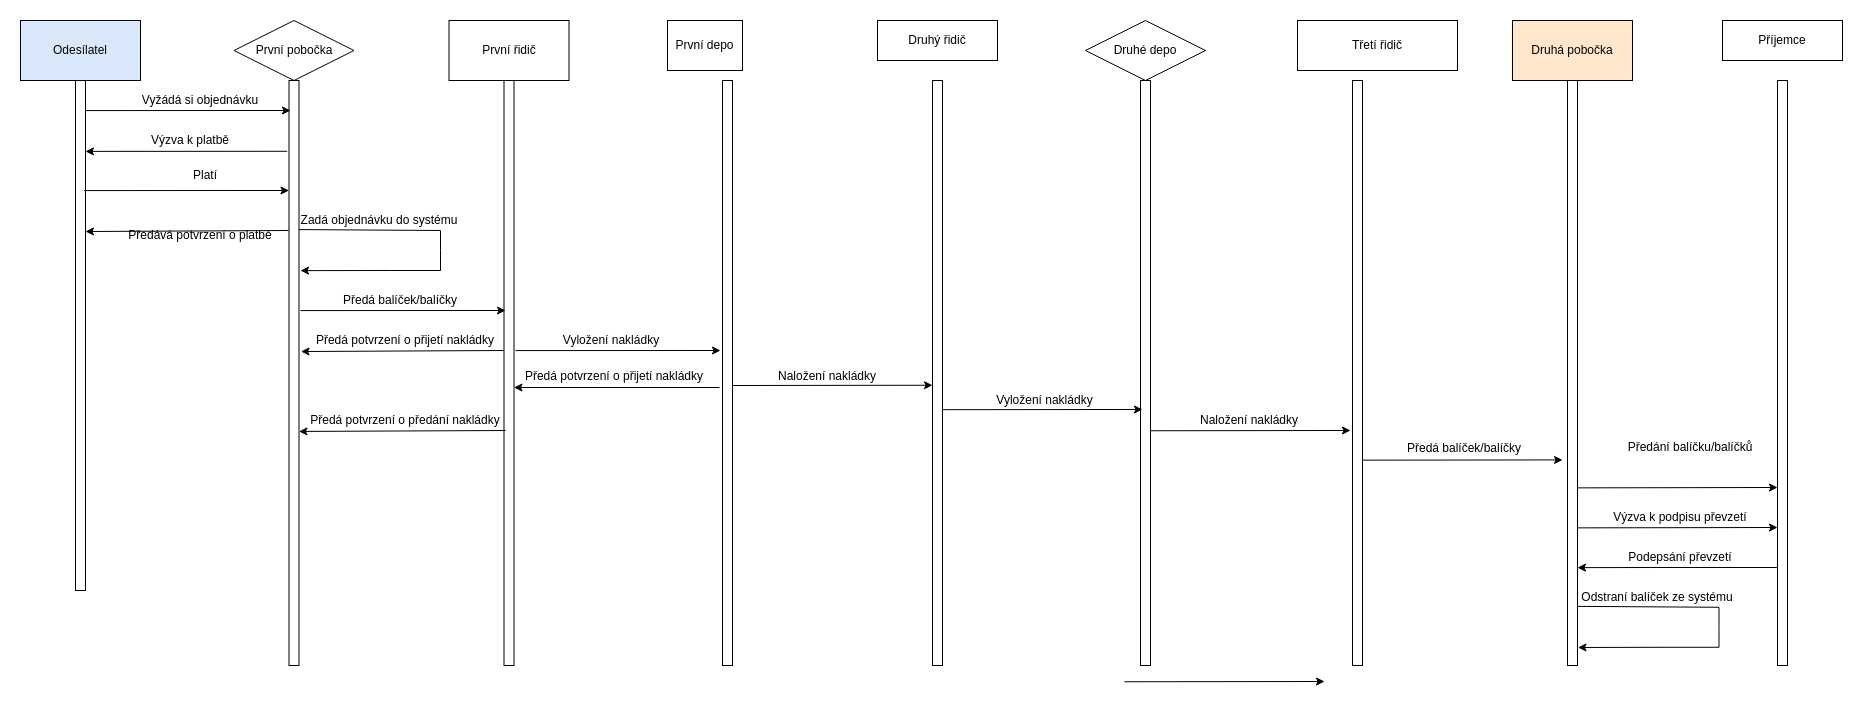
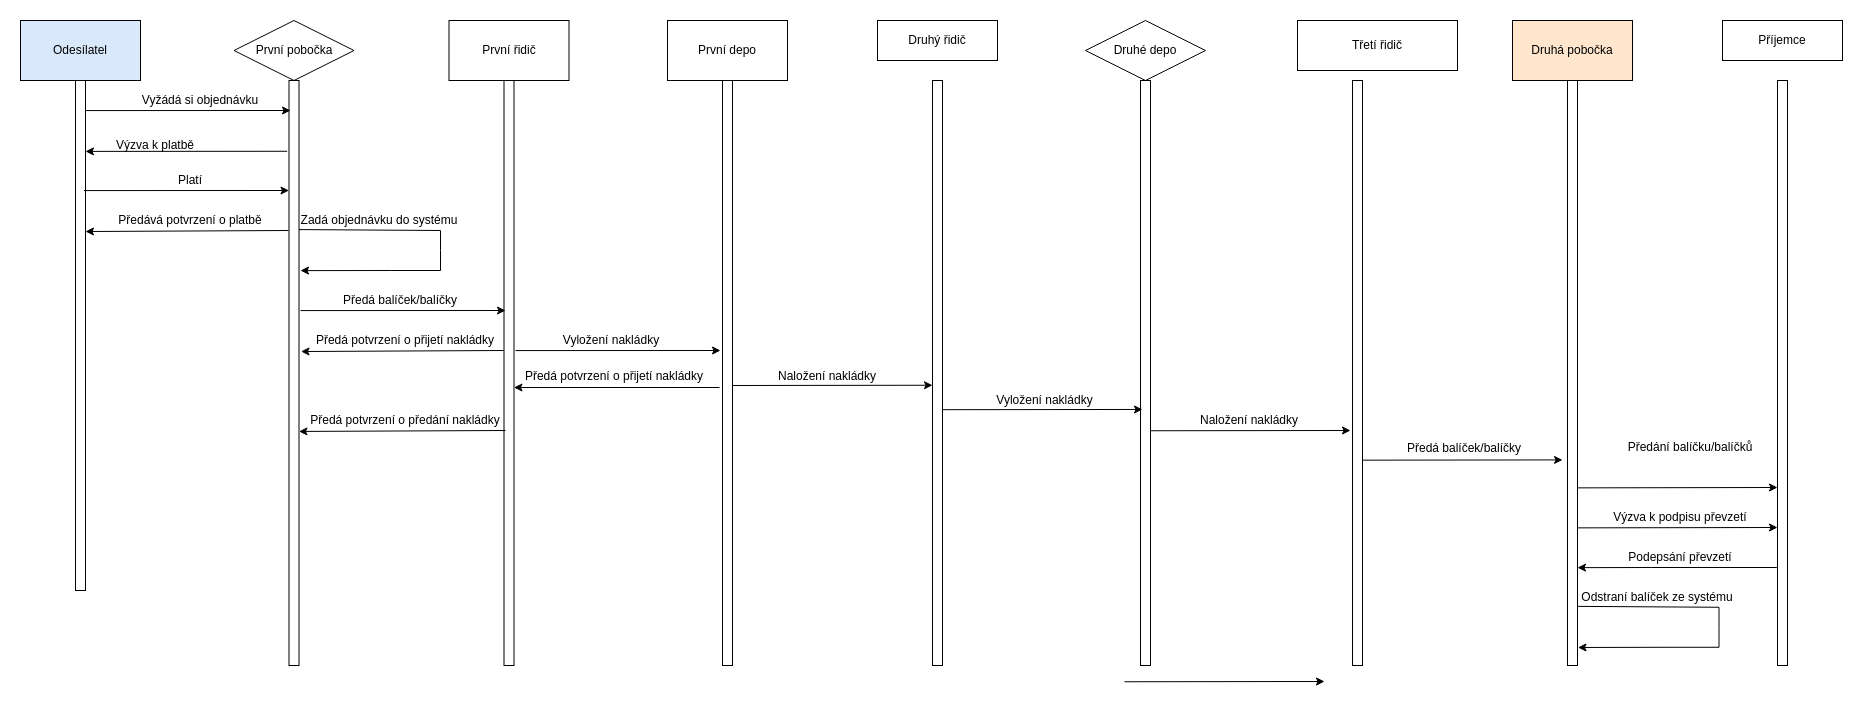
(705, 46) -> (728, 51)
(191, 141) -> (156, 146)
(206, 176) -> (191, 181)
(201, 236) -> (191, 221)
